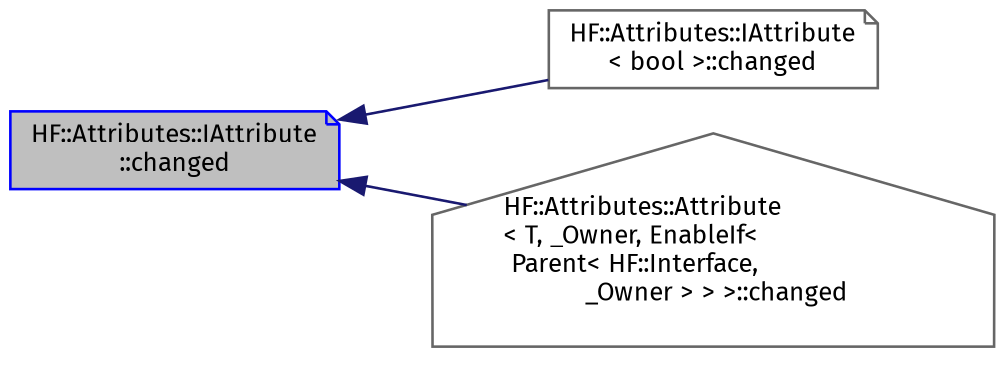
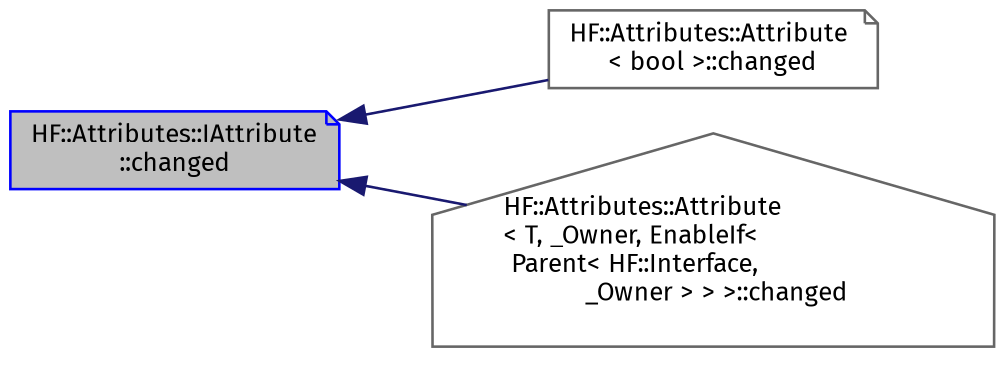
(713, 49) -> (713, 49)
